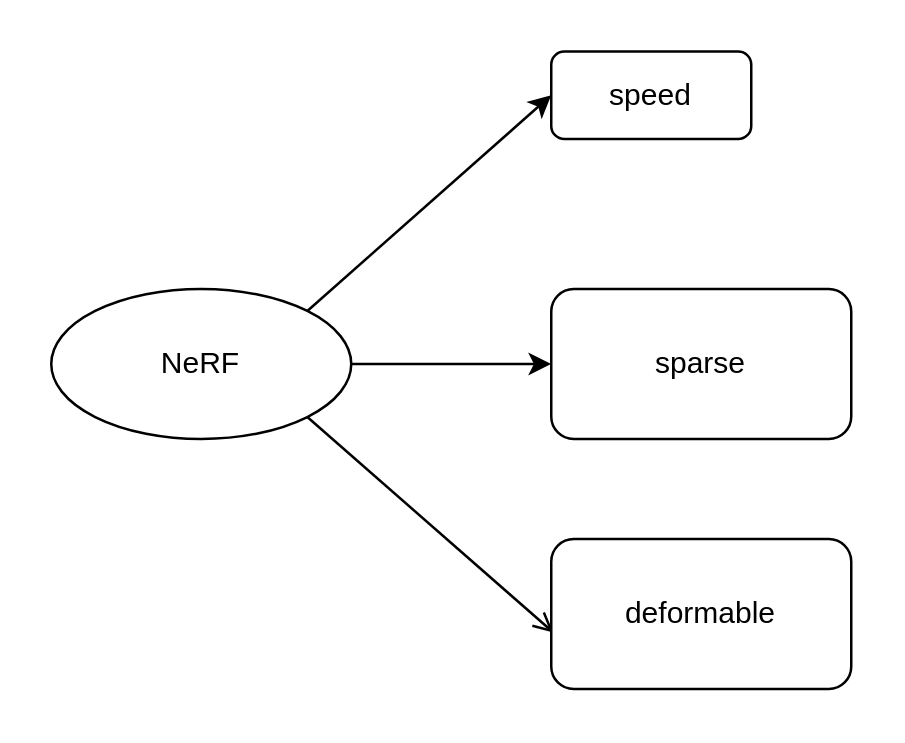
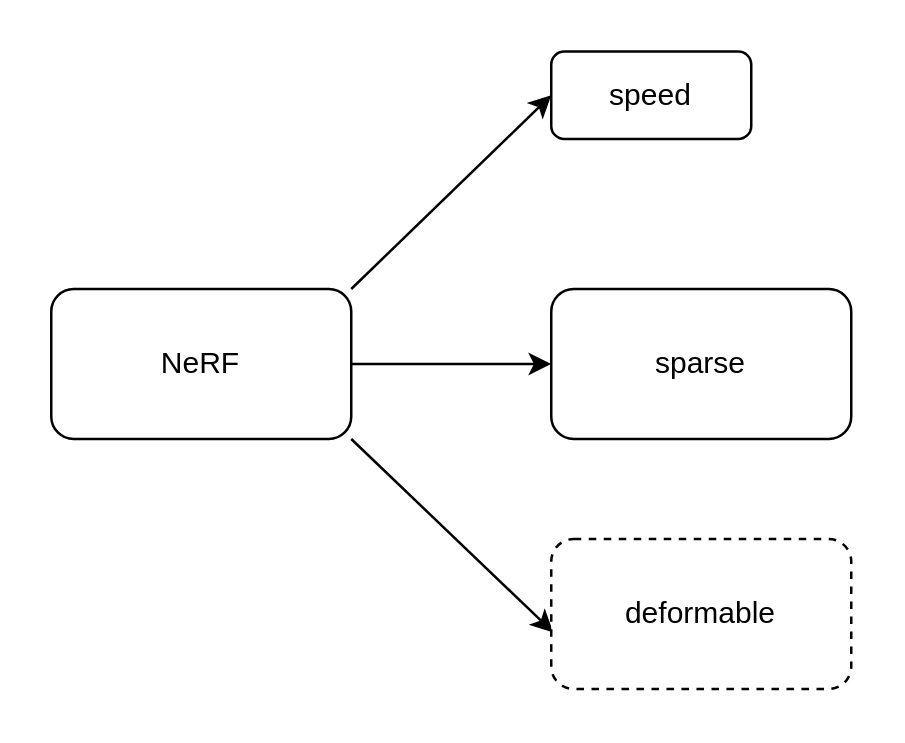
(201, 364) -> (201, 364)
(428, 522) -> (446, 530)
(701, 614) -> (701, 614)
